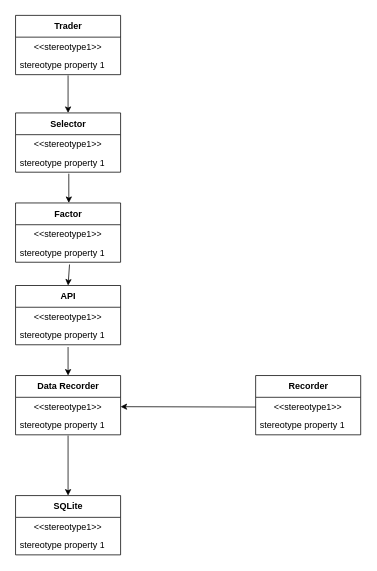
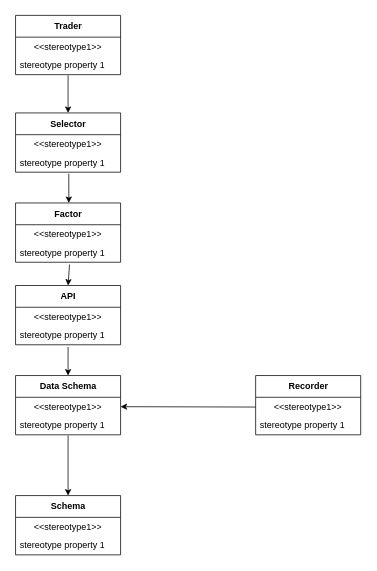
(68, 387) -> (68, 387)
(68, 507) -> (68, 507)
